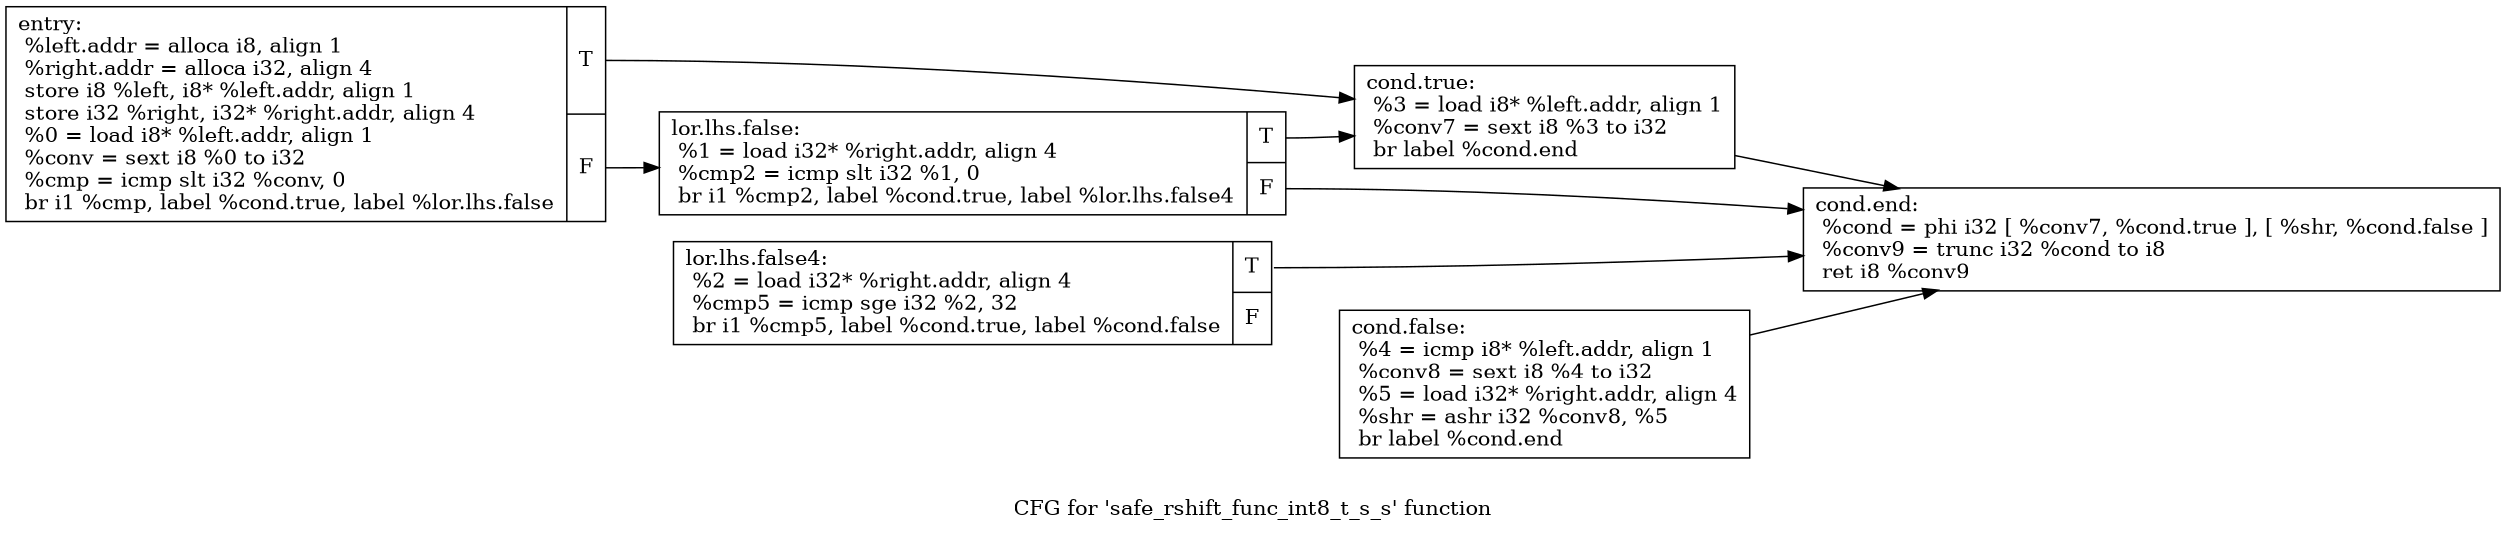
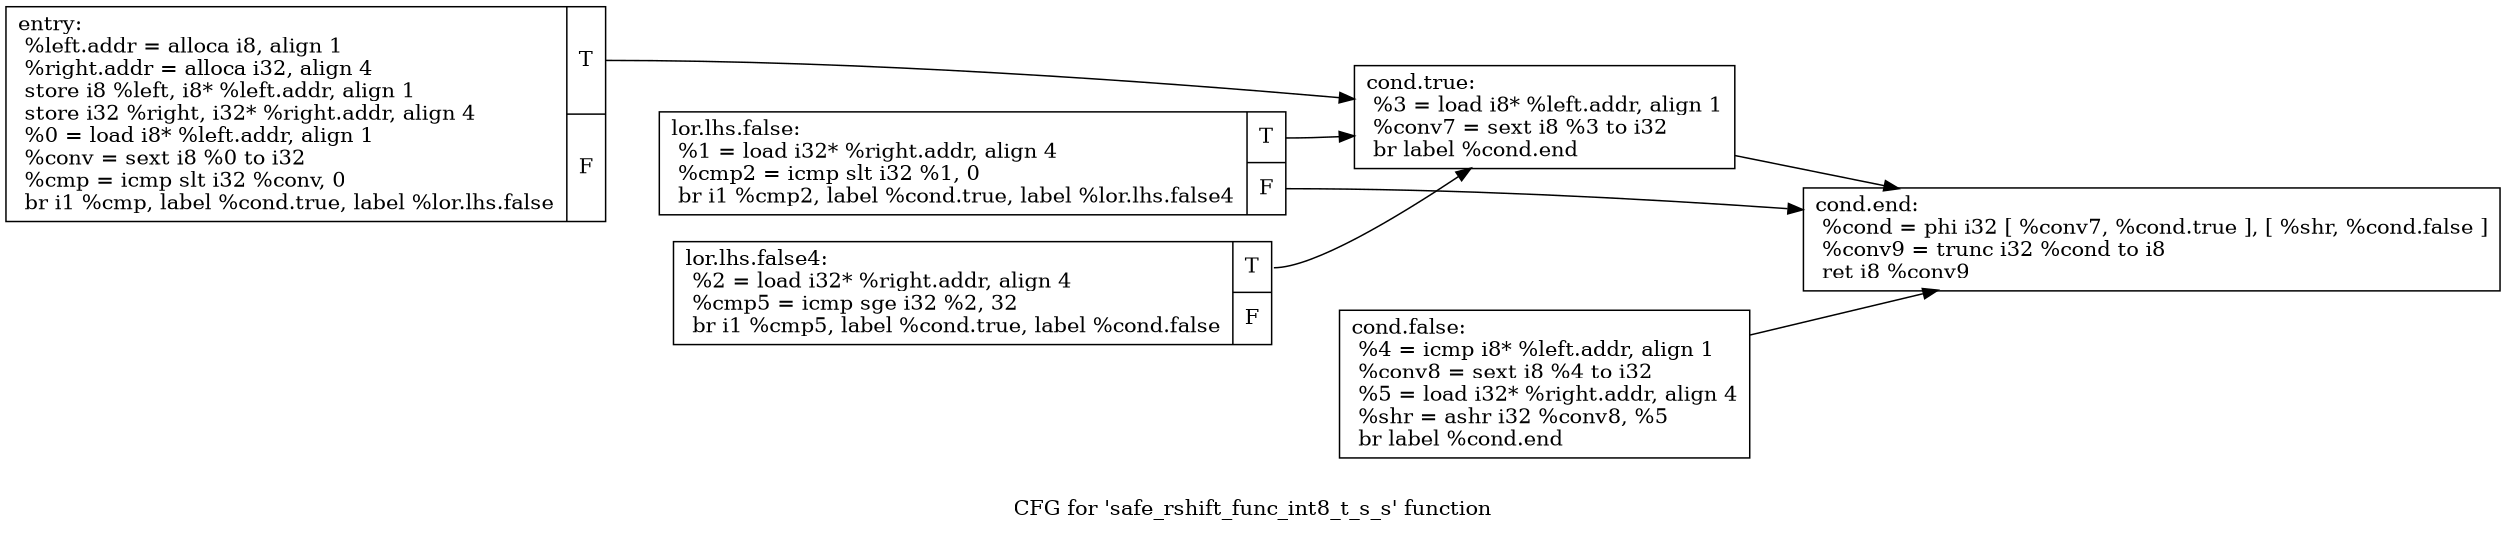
(625, 168) -> none
(1531, 264) -> (1370, 231)
